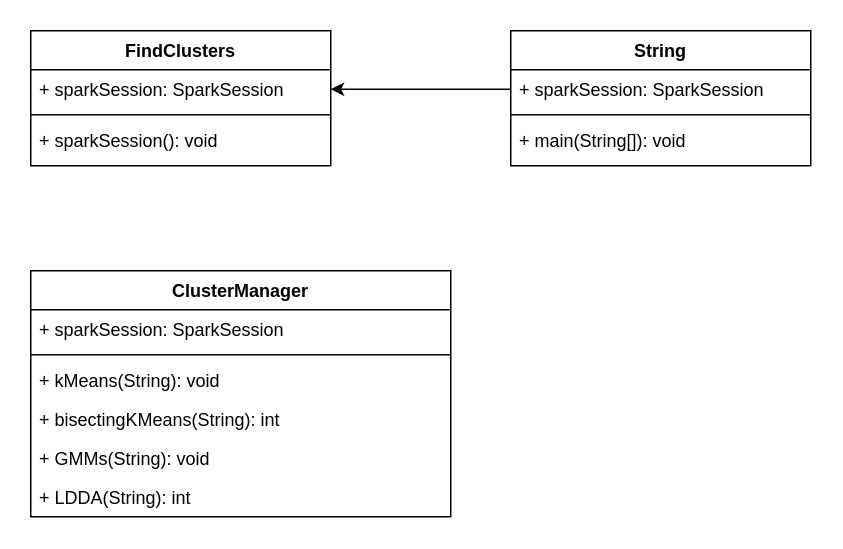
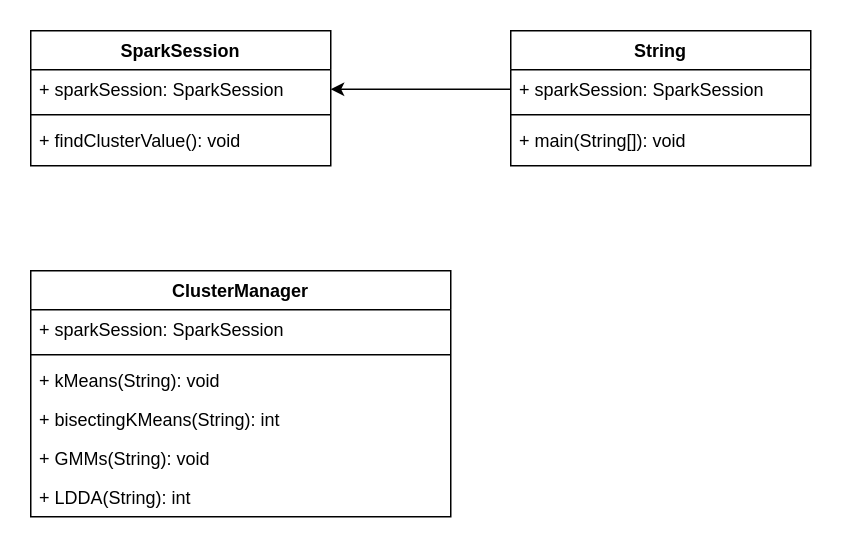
(180, 51) -> (180, 51)
(138, 141) -> (154, 141)
